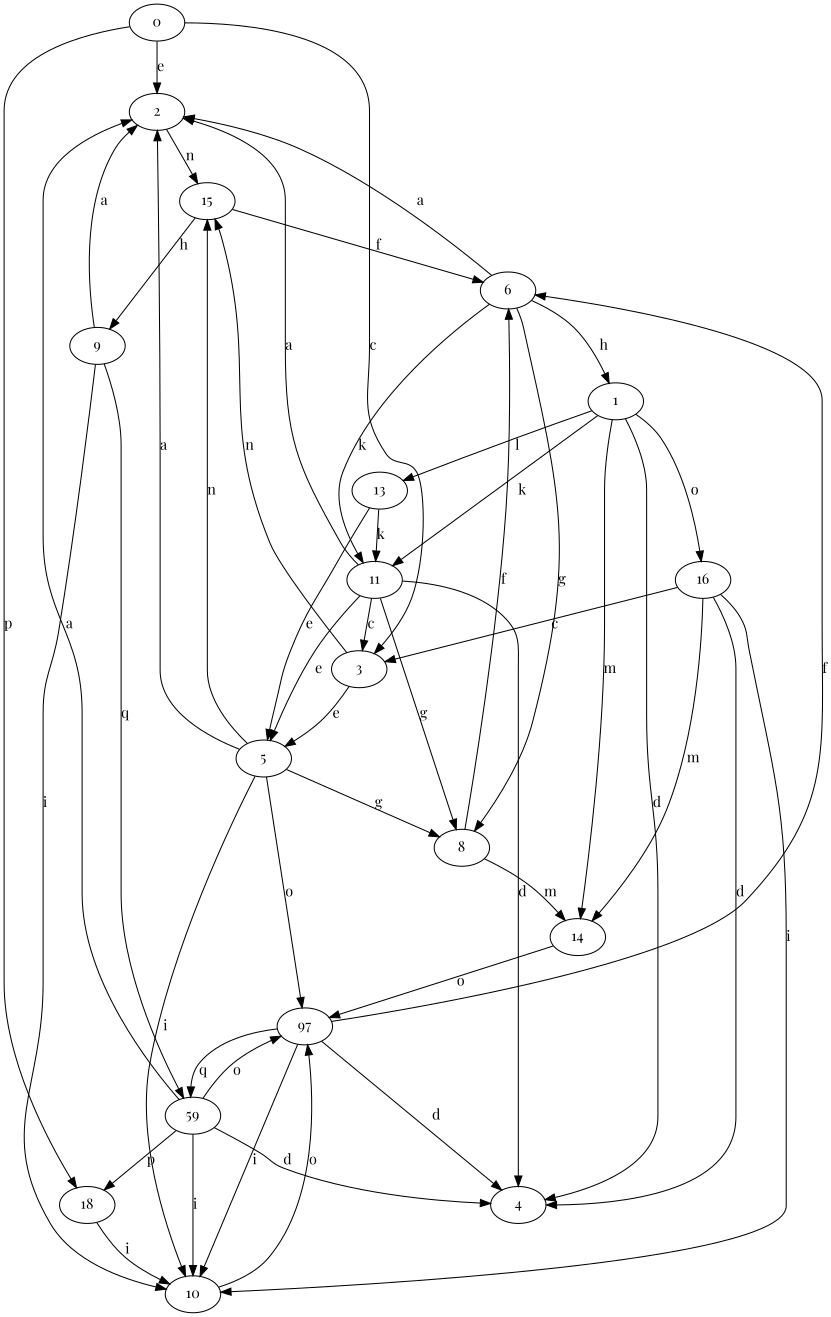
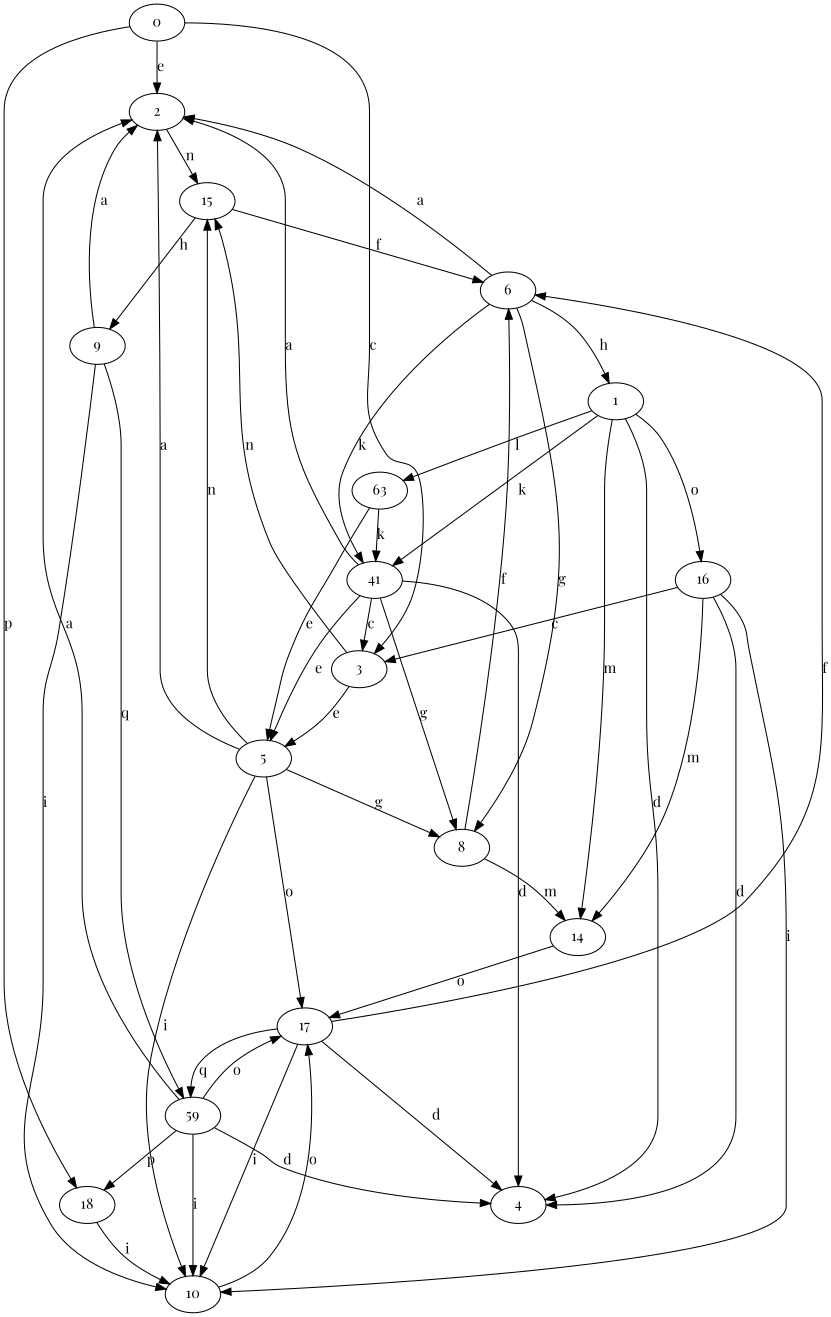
(380, 491) -> (380, 491)
(375, 580) -> (375, 580)
(305, 1026) -> (305, 1026)
